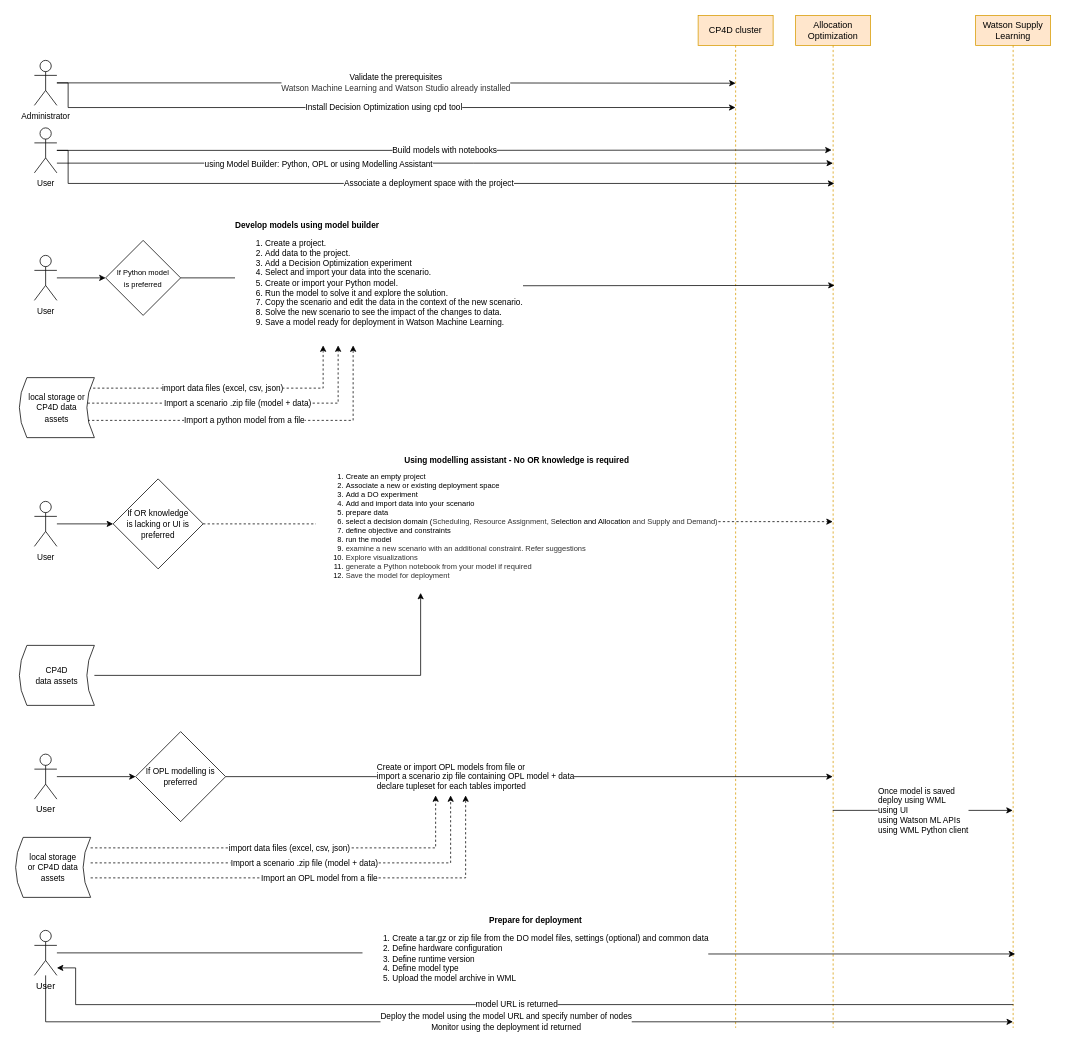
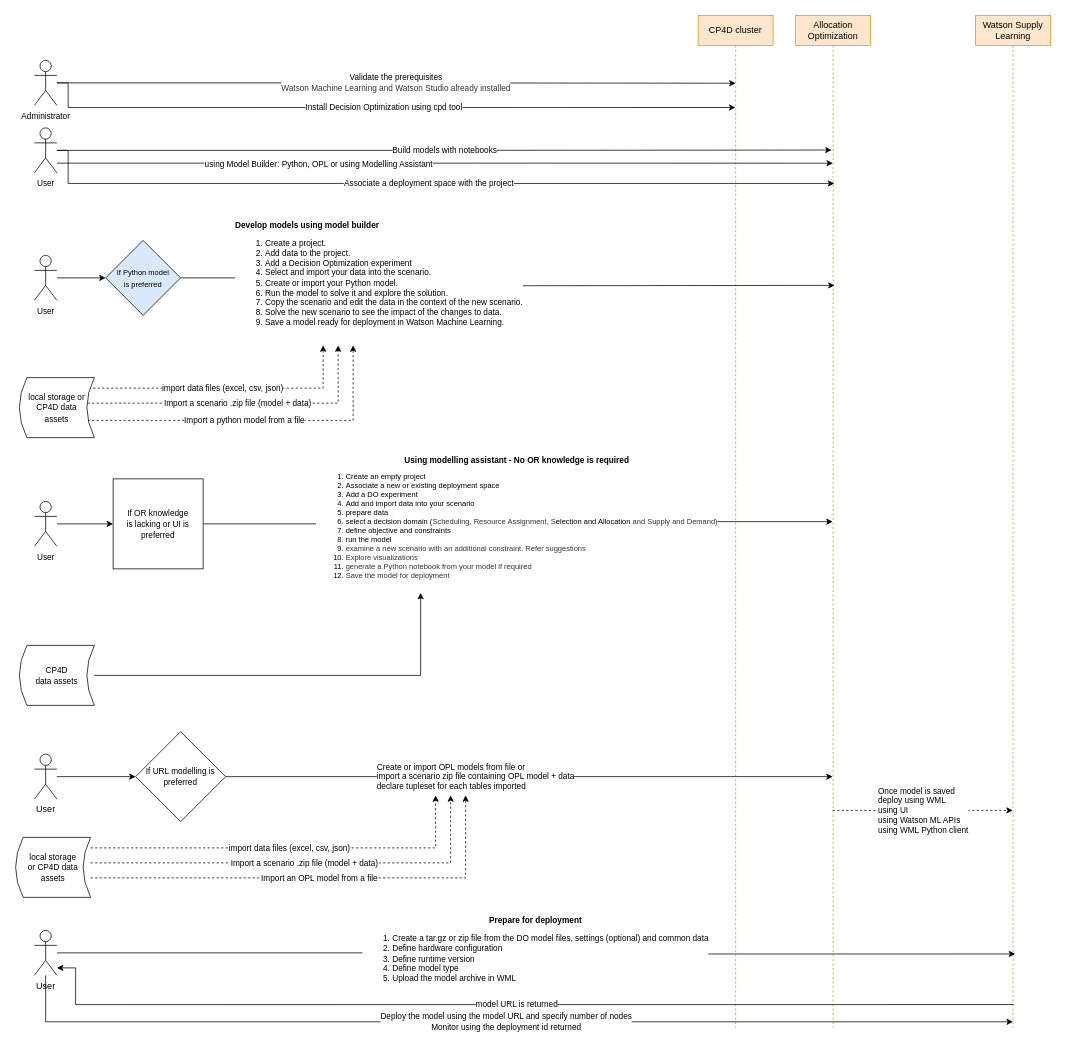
(143, 278) -> (143, 278)
(158, 524) -> (158, 524)
(259, 524) -> (259, 524)
(180, 777) -> (180, 777)
(856, 810) -> (856, 810)
